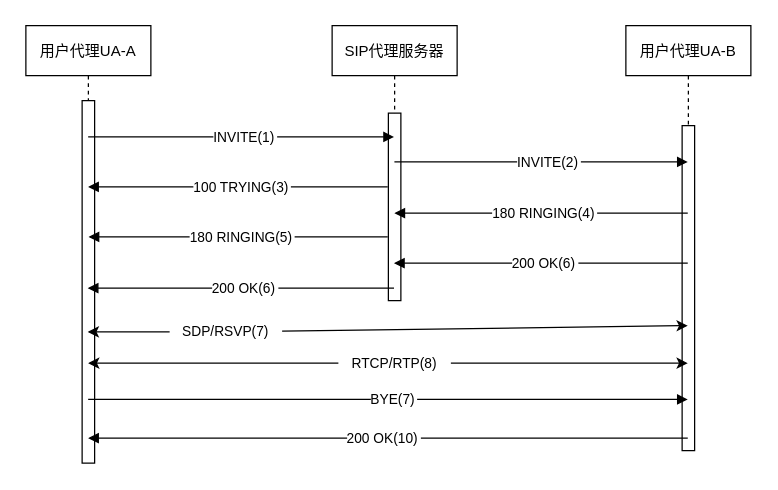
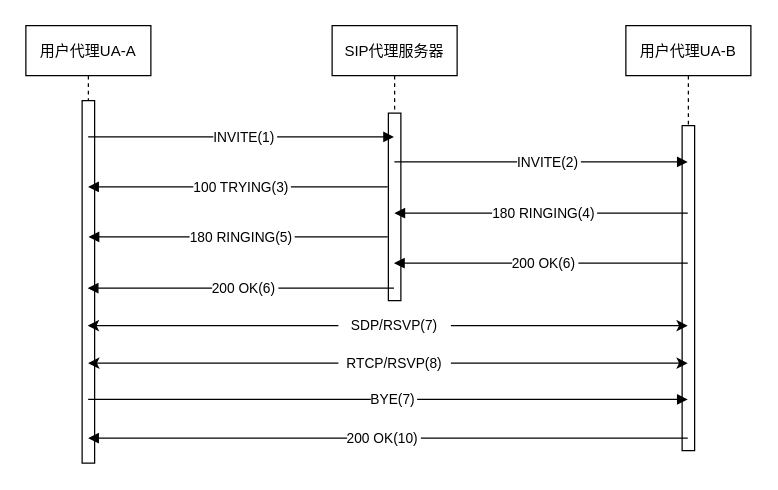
(226, 332) -> (394, 326)
(394, 363) -> (394, 363)
